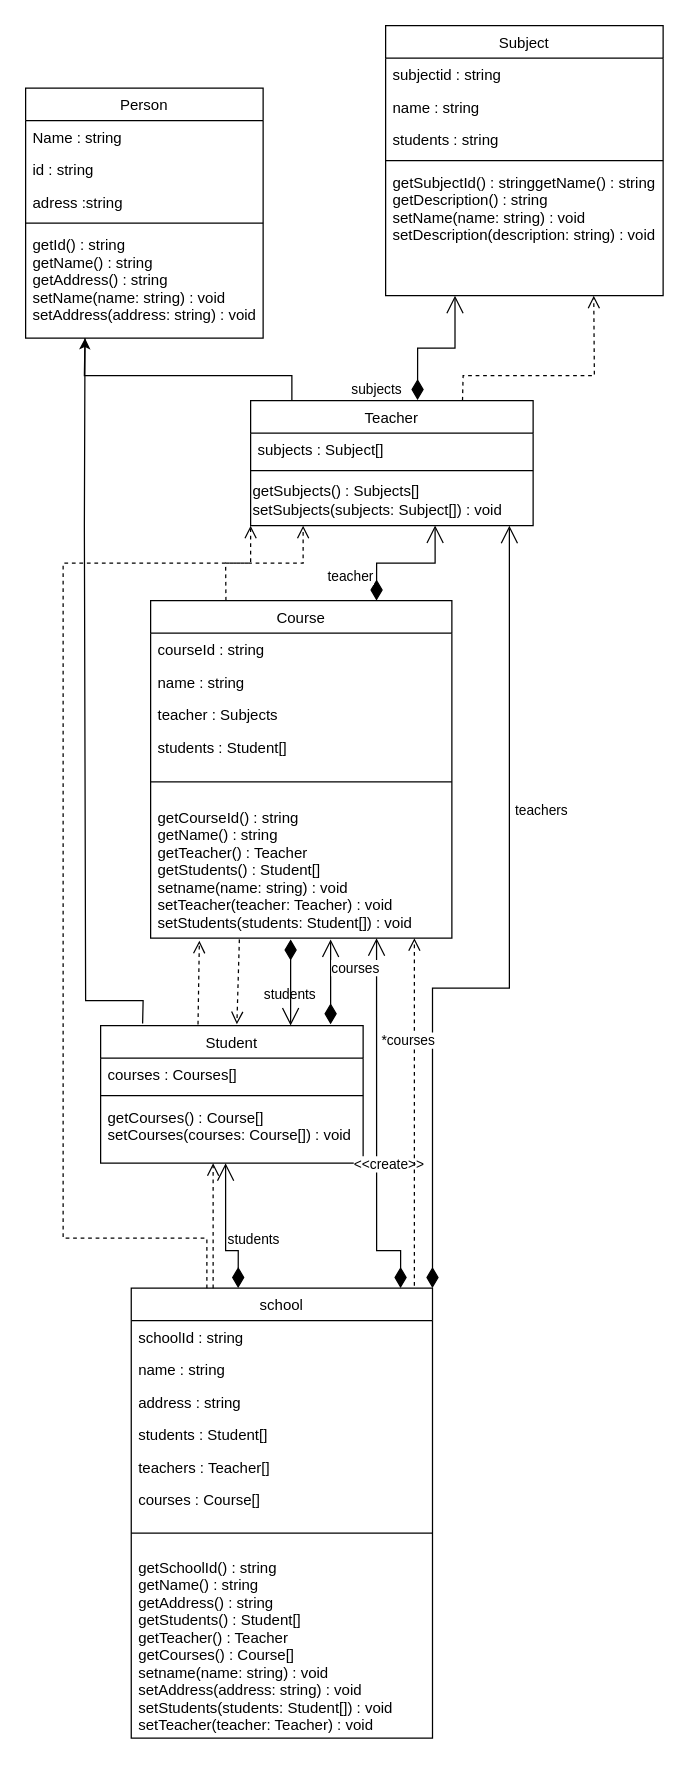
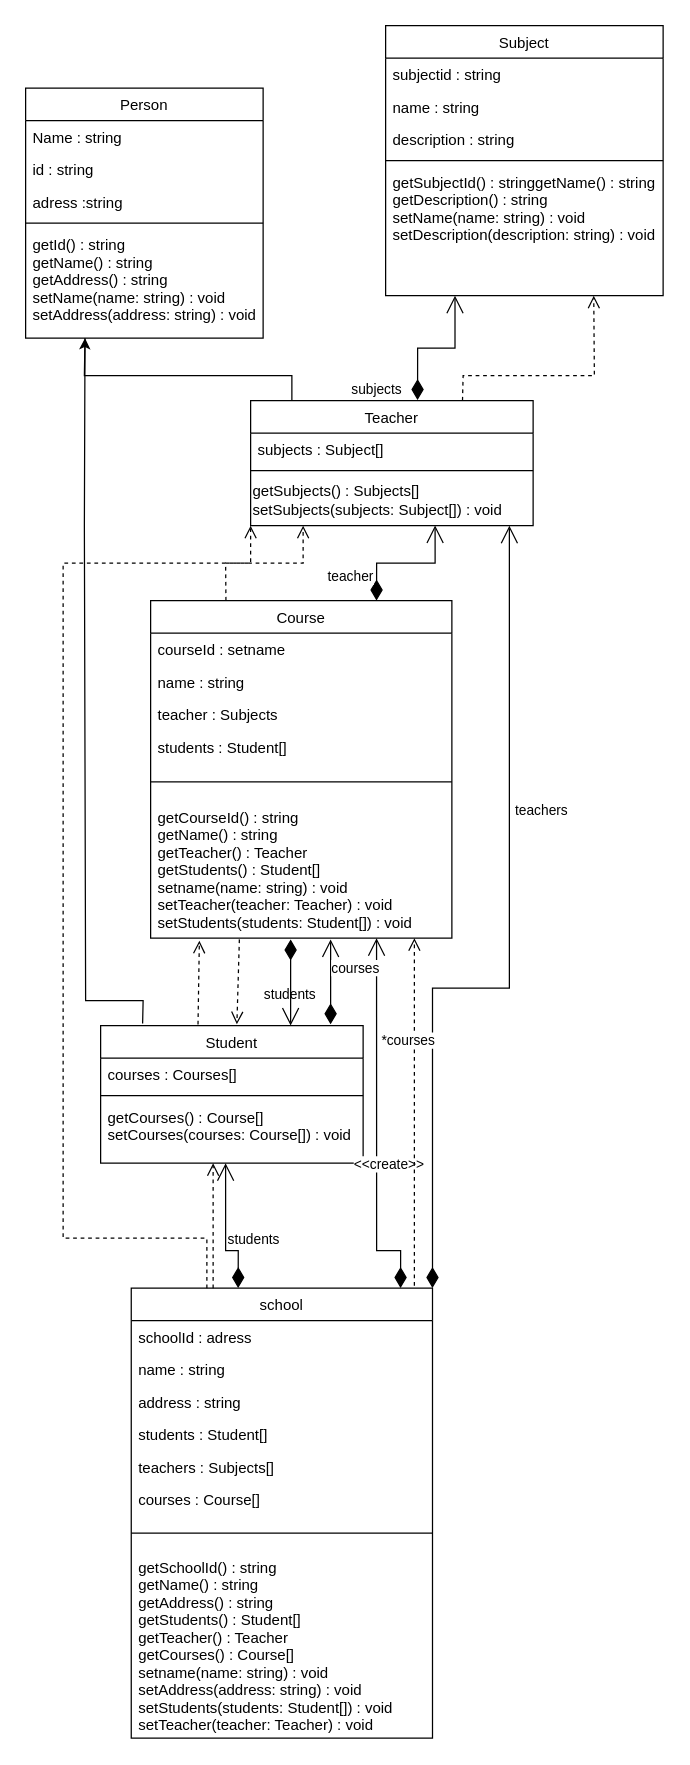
(456, 140) -> (465, 140)
(221, 650) -> (227, 650)
(200, 1338) -> (202, 1338)
(216, 1468) -> (220, 1468)
